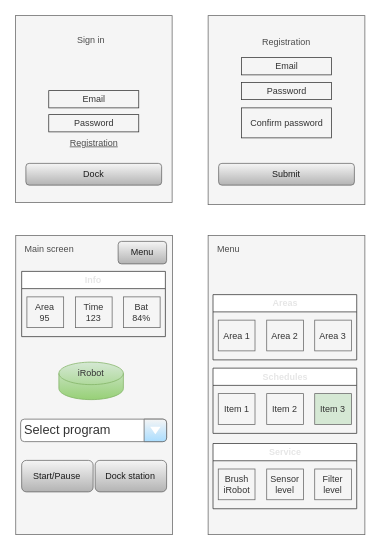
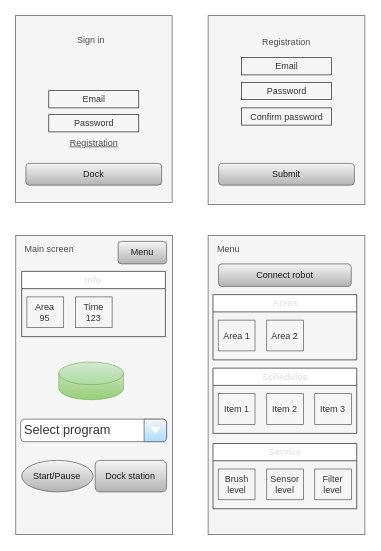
(287, 123) -> (287, 116)
none -> (285, 275)
(142, 312) -> none
(333, 335) -> none
(91, 373) -> none
(333, 409) -> (333, 409)
(57, 476) -> (57, 476)
(237, 484) -> (237, 484)
